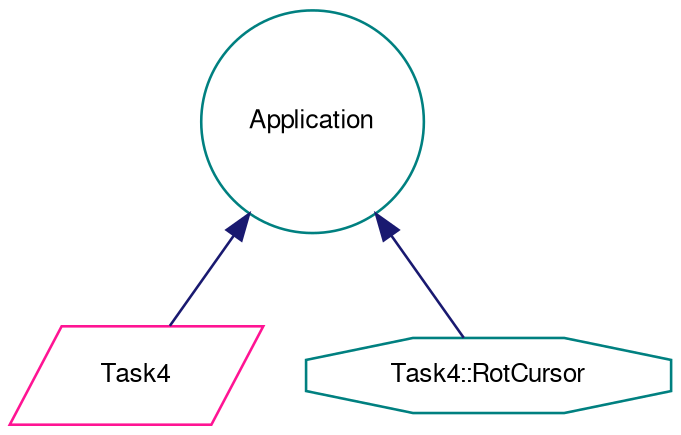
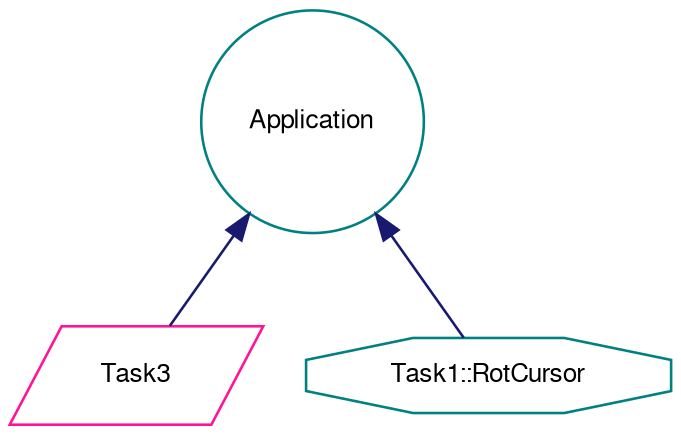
(137, 375) -> (137, 375)
(489, 375) -> (489, 375)
